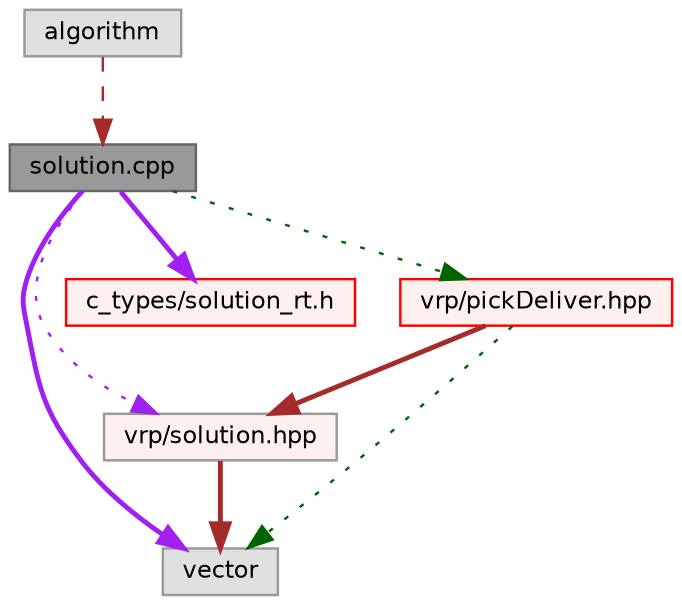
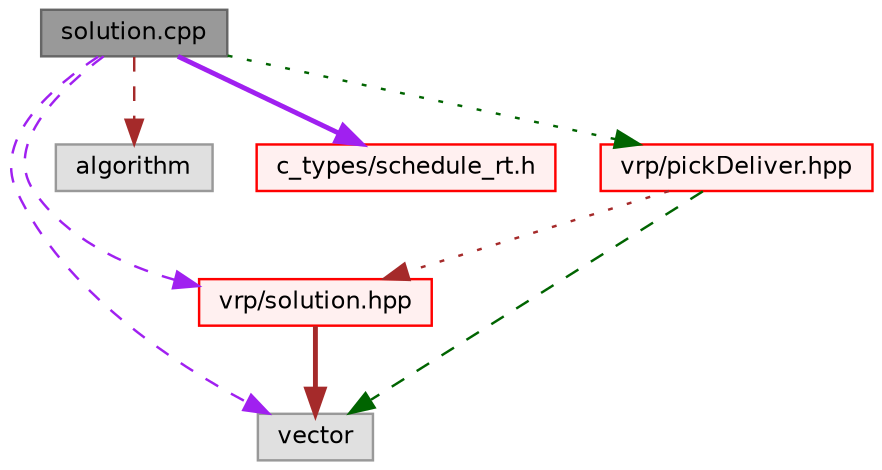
(103, 88) -> (134, 88)
(211, 302) -> (406, 168)
(42, 319) -> (35, 192)
(390, 365) -> (538, 231)
(38, 378) -> (56, 253)
(392, 432) -> (537, 296)
(220, 437) -> (315, 302)
